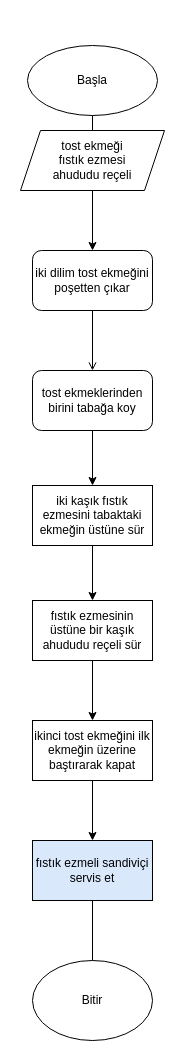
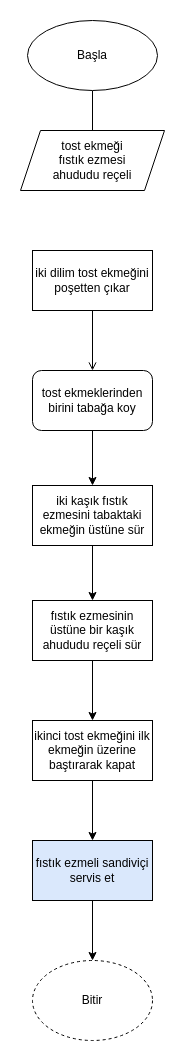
(93, 81) -> (93, 56)
(93, 217) -> none
(93, 281) -> (93, 281)
(93, 956) -> (93, 952)
(93, 1001) -> (93, 1001)
